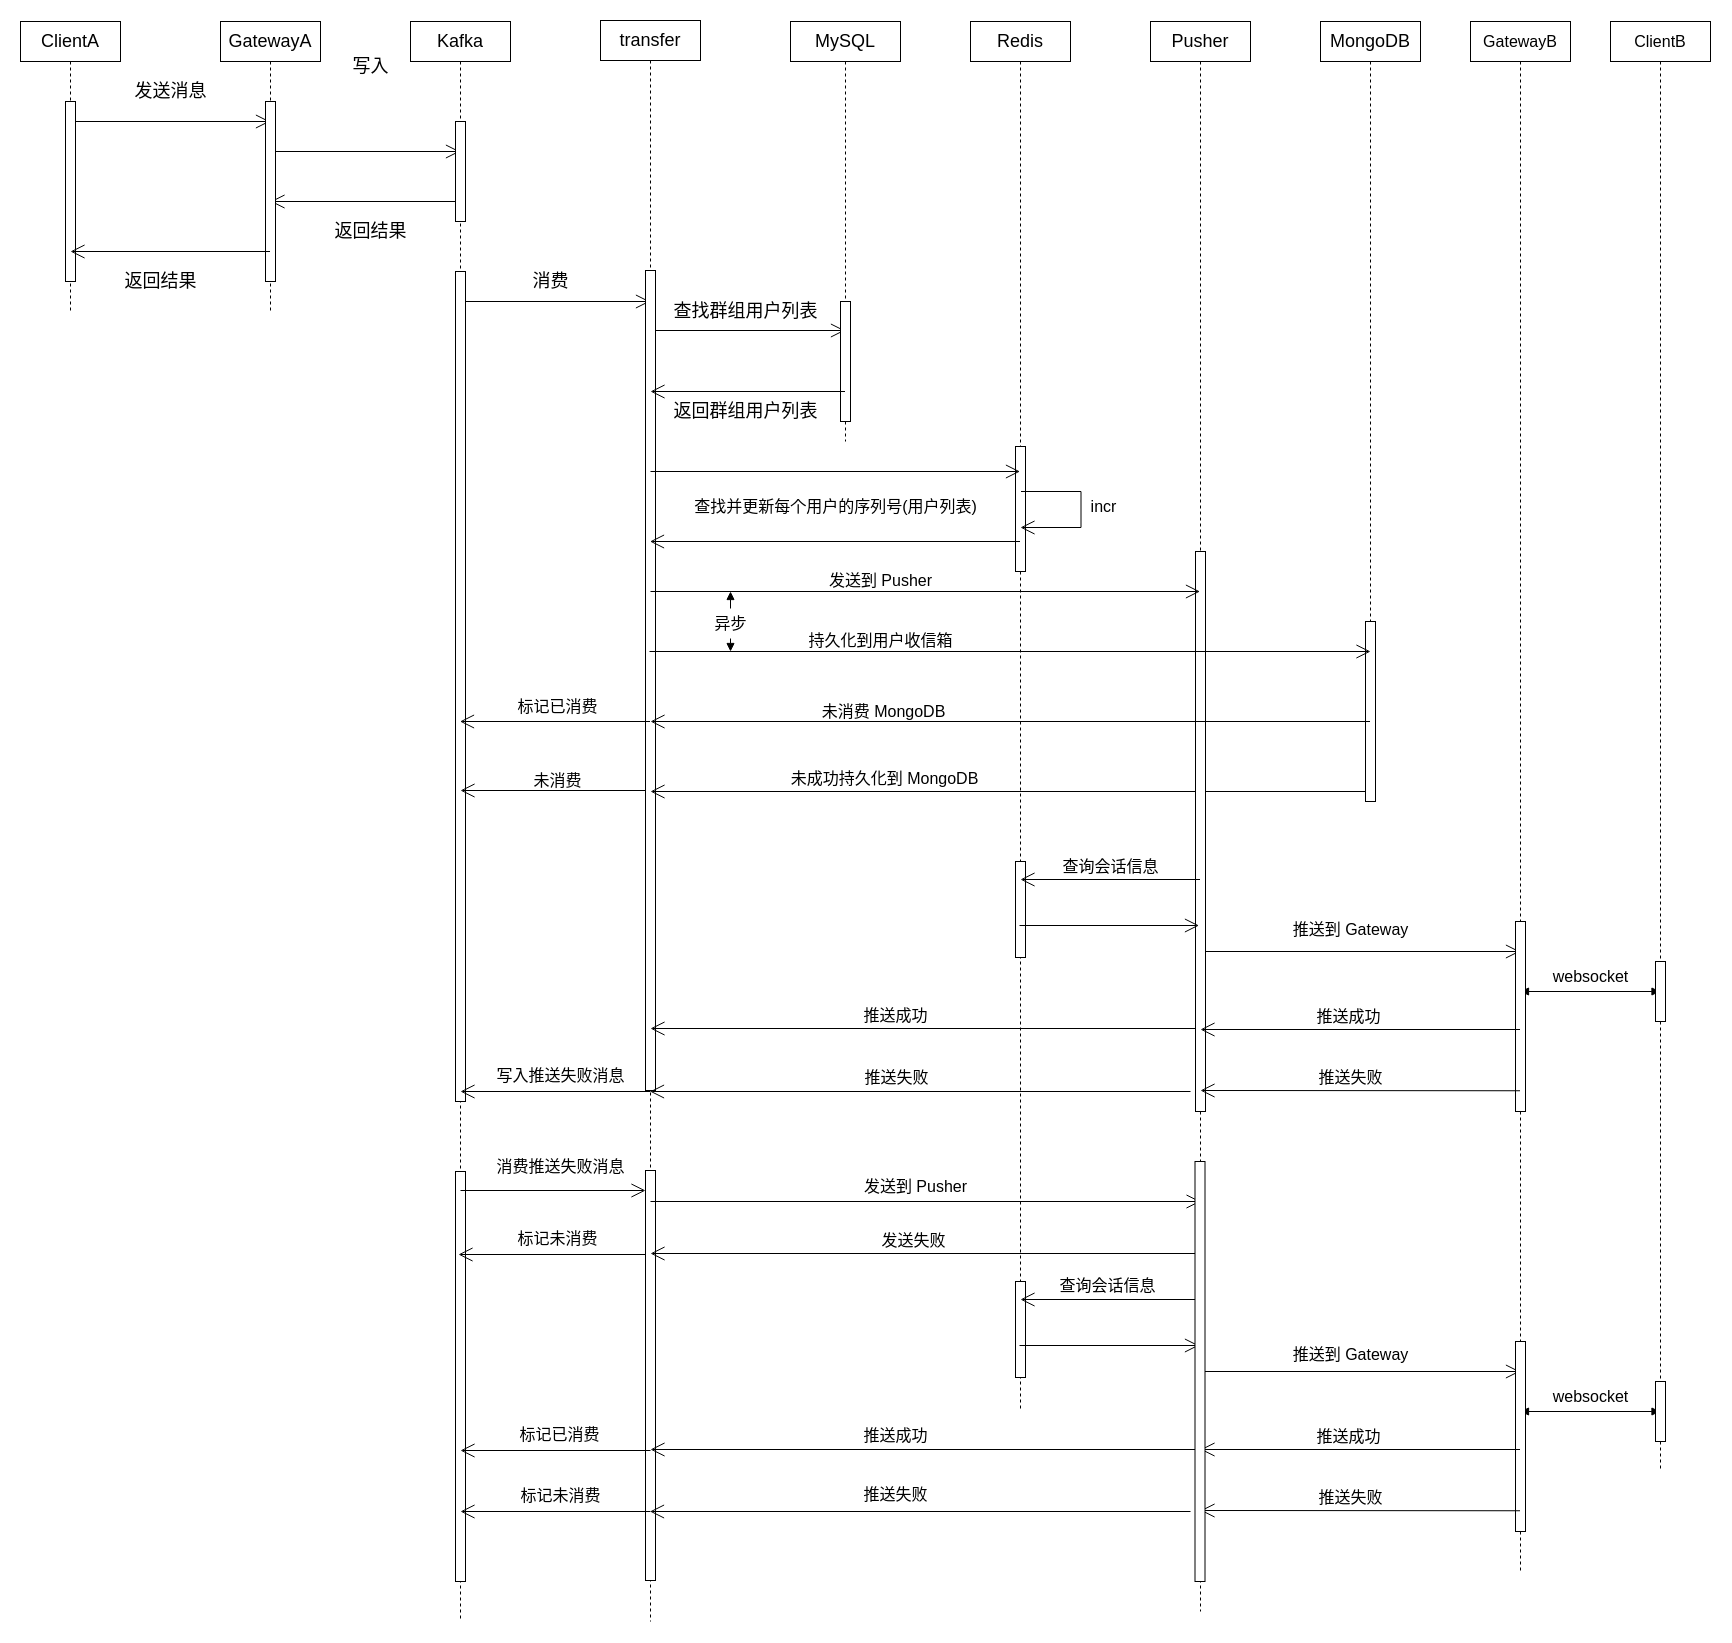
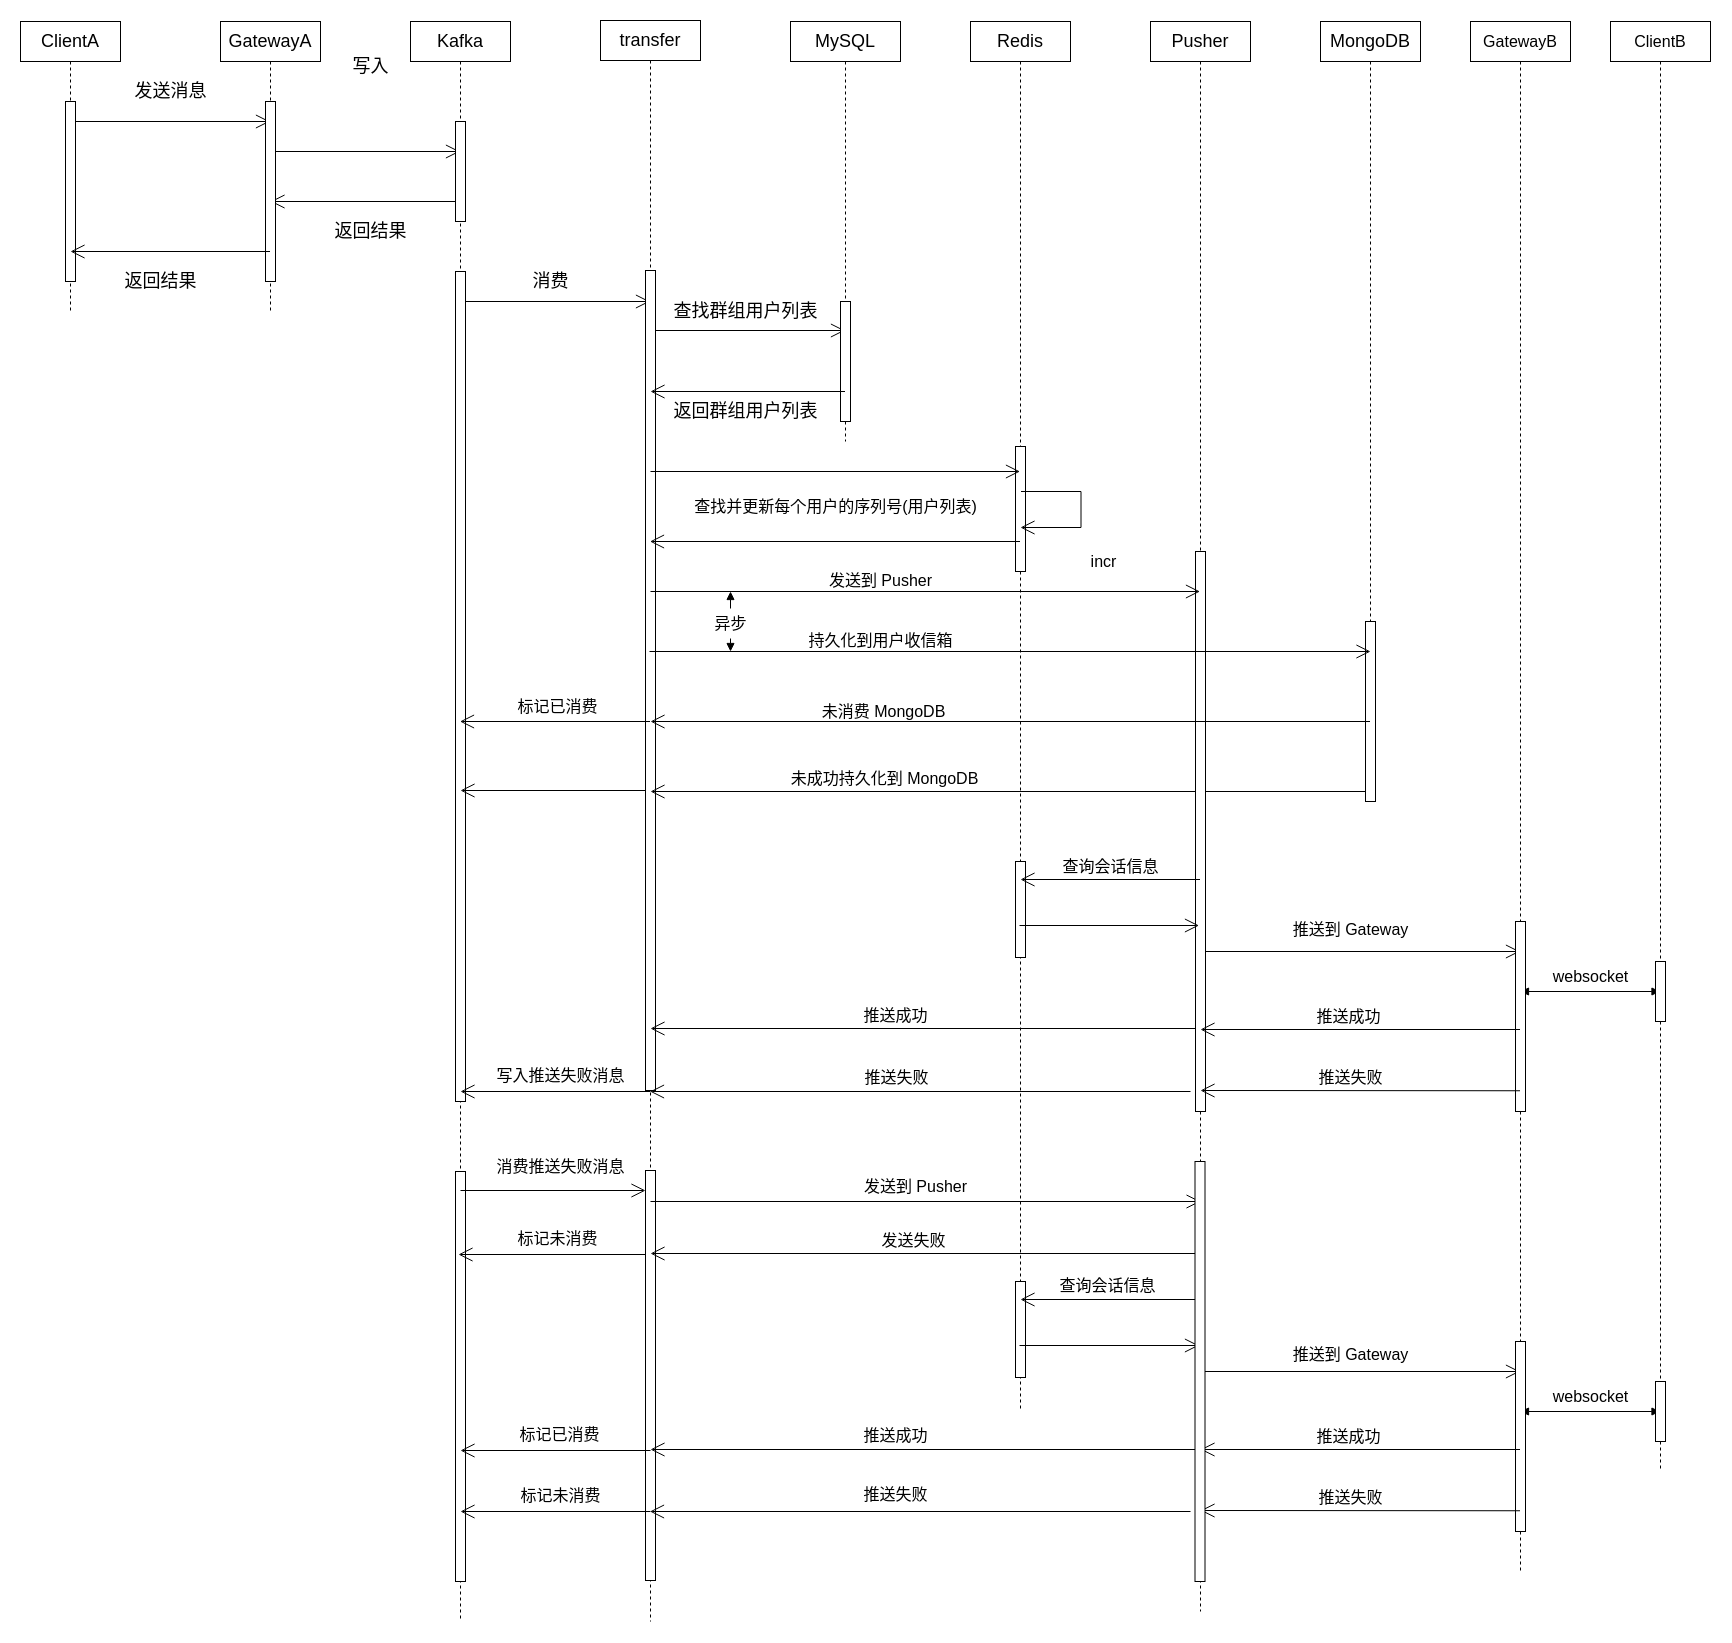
(1104, 507) -> (1104, 562)
(558, 781) -> none
